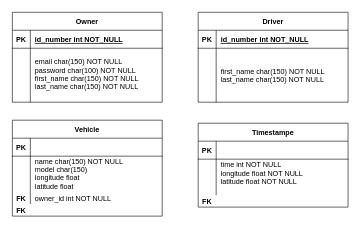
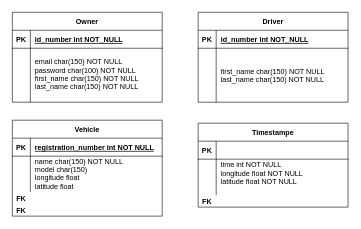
none -> (96, 147)
(96, 198) -> none
